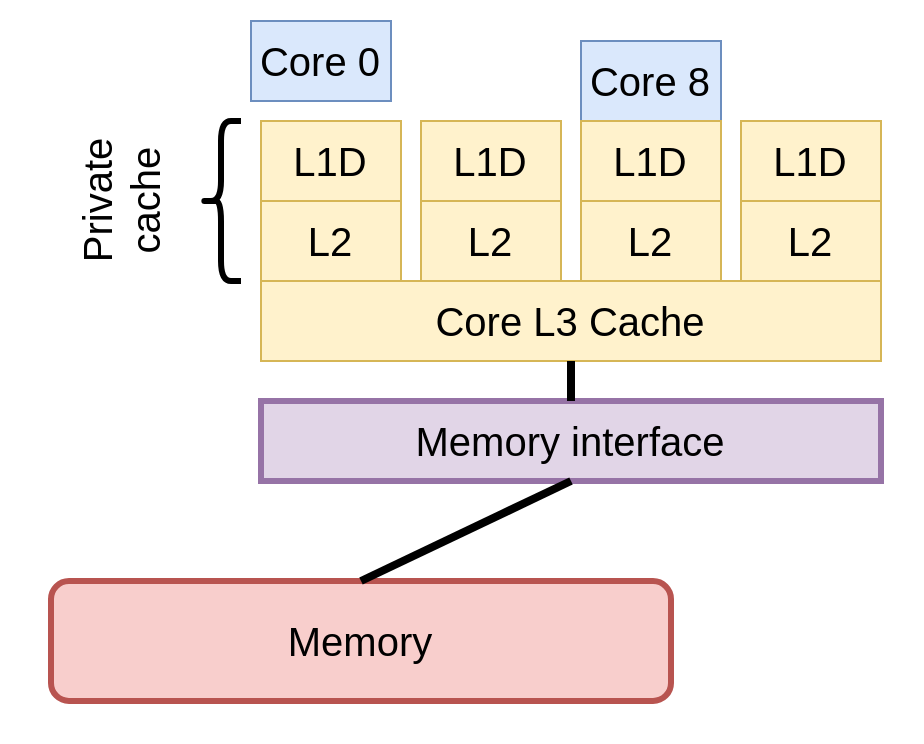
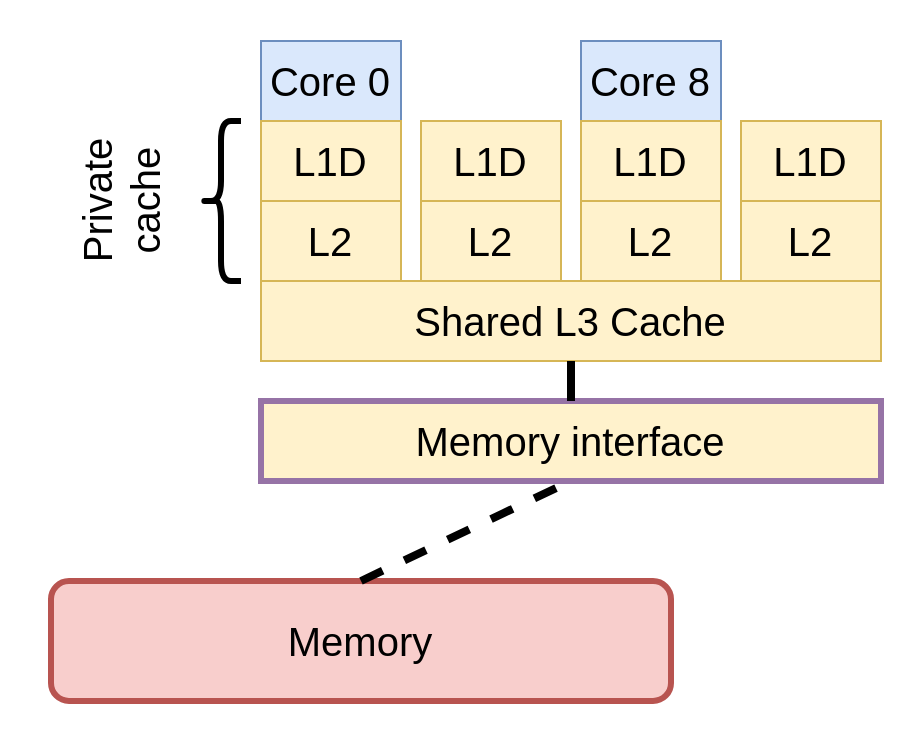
(321, 61) -> (331, 81)
(571, 321) -> (571, 321)
(571, 441) -> (571, 441)
(480, 525) -> (480, 525)
